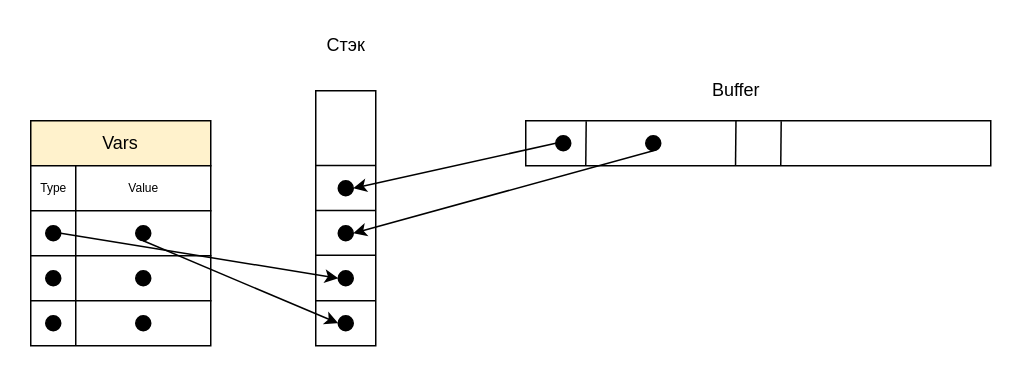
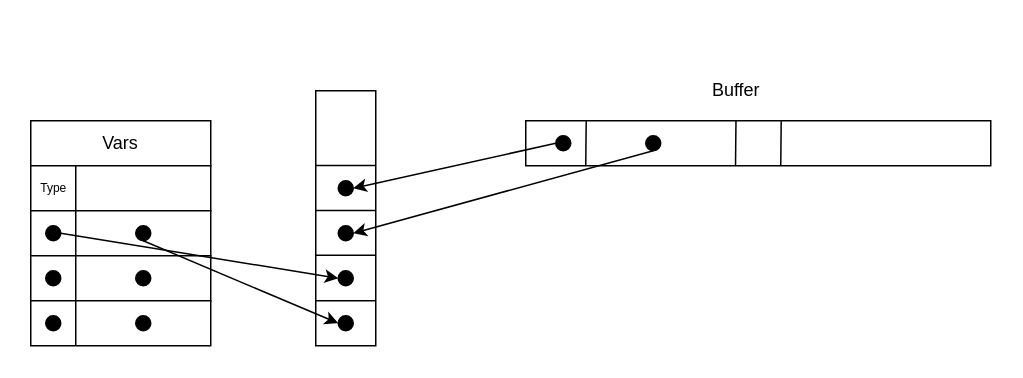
(346, 46) -> none
(121, 143) -> (121, 143)
(143, 188) -> none
